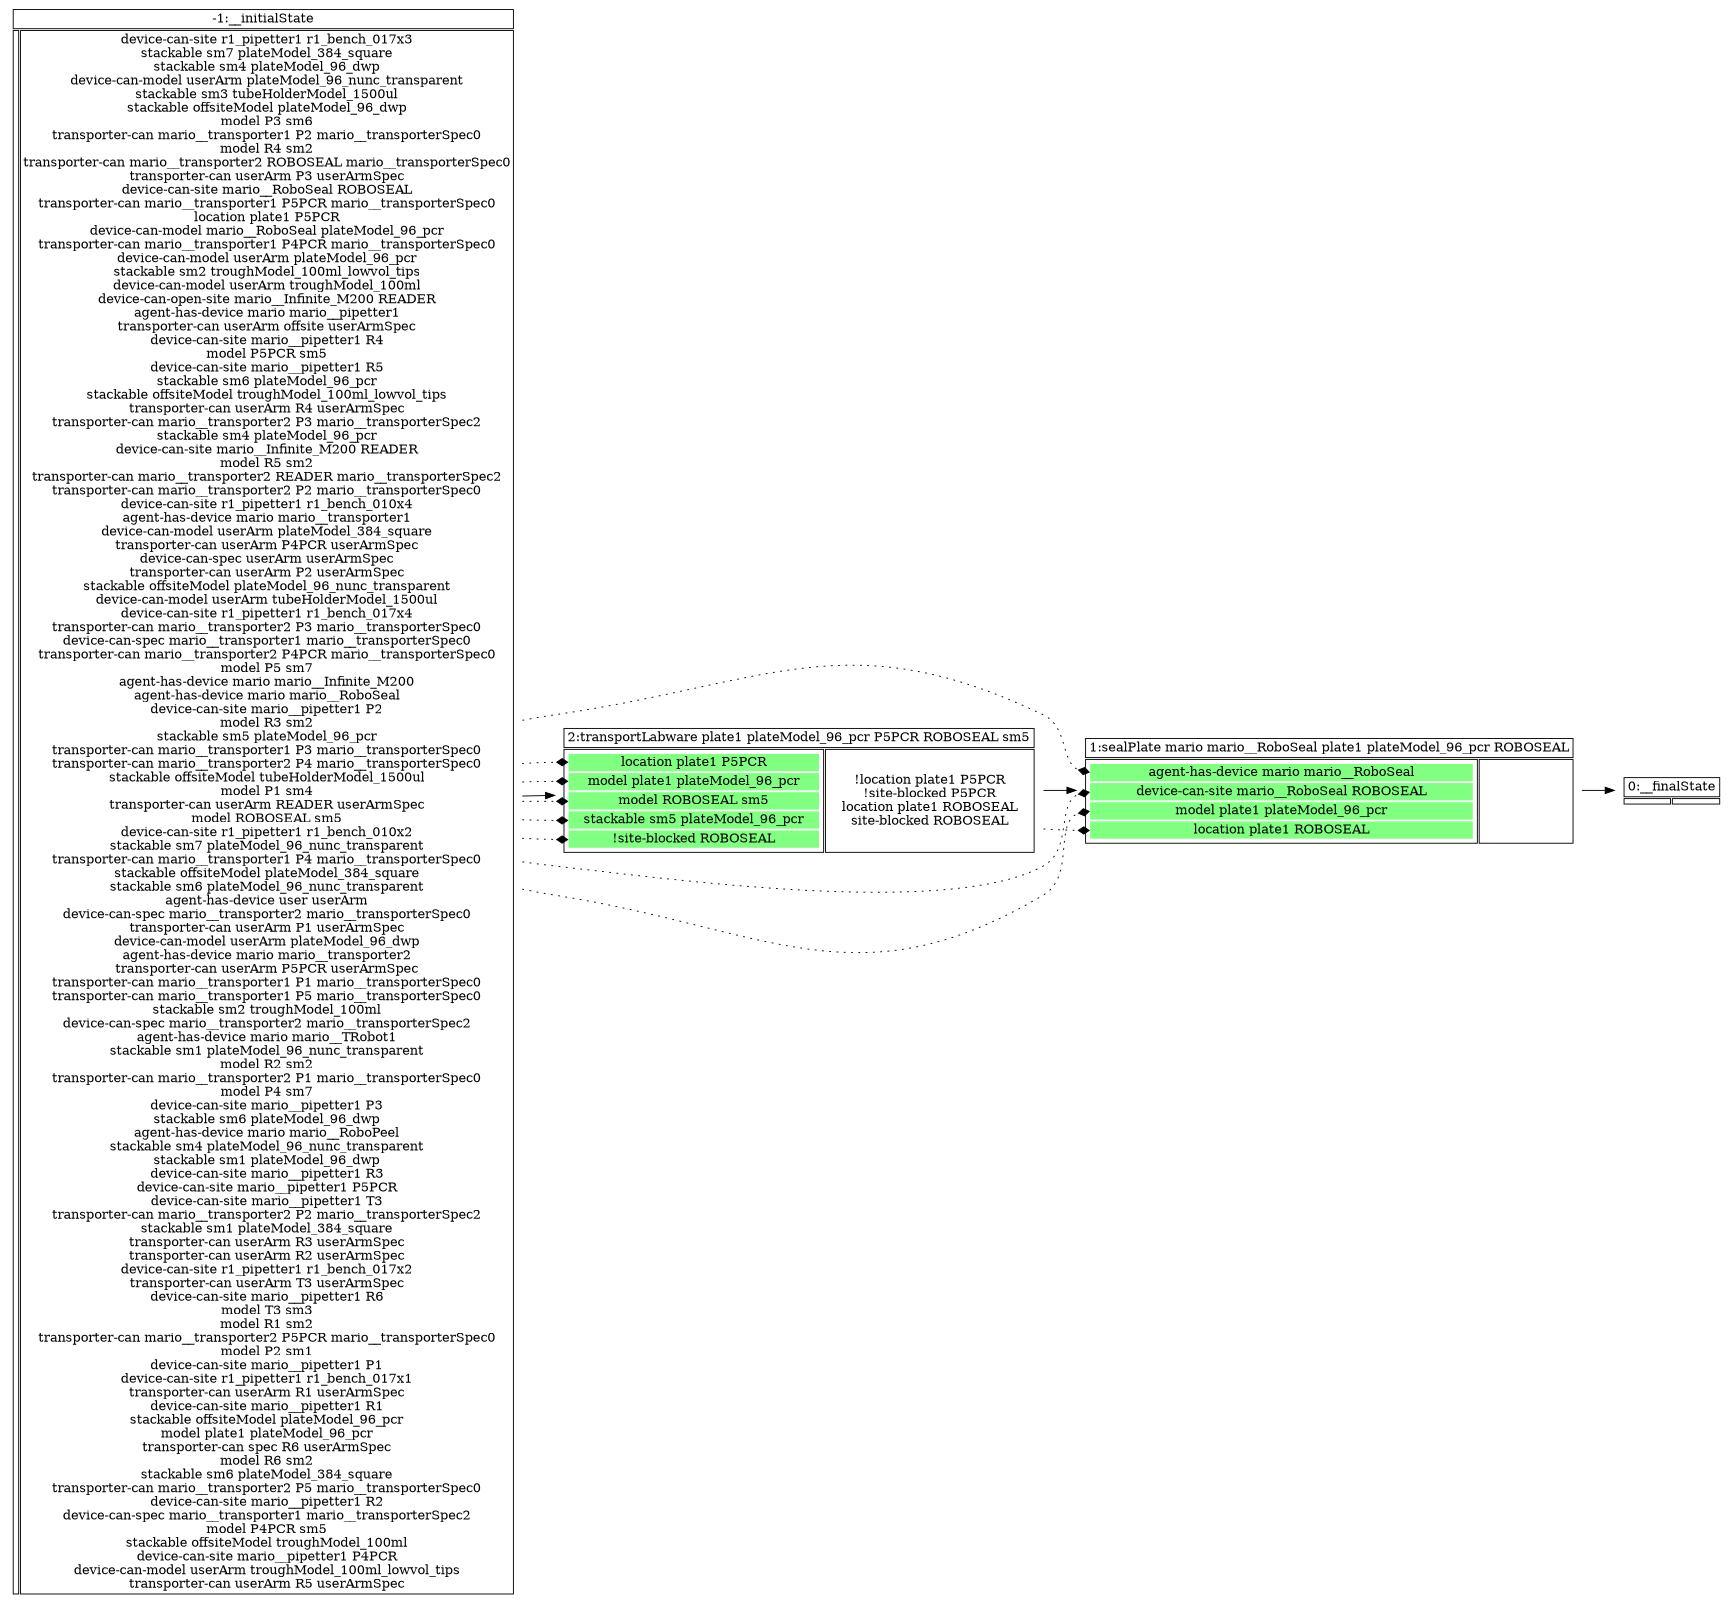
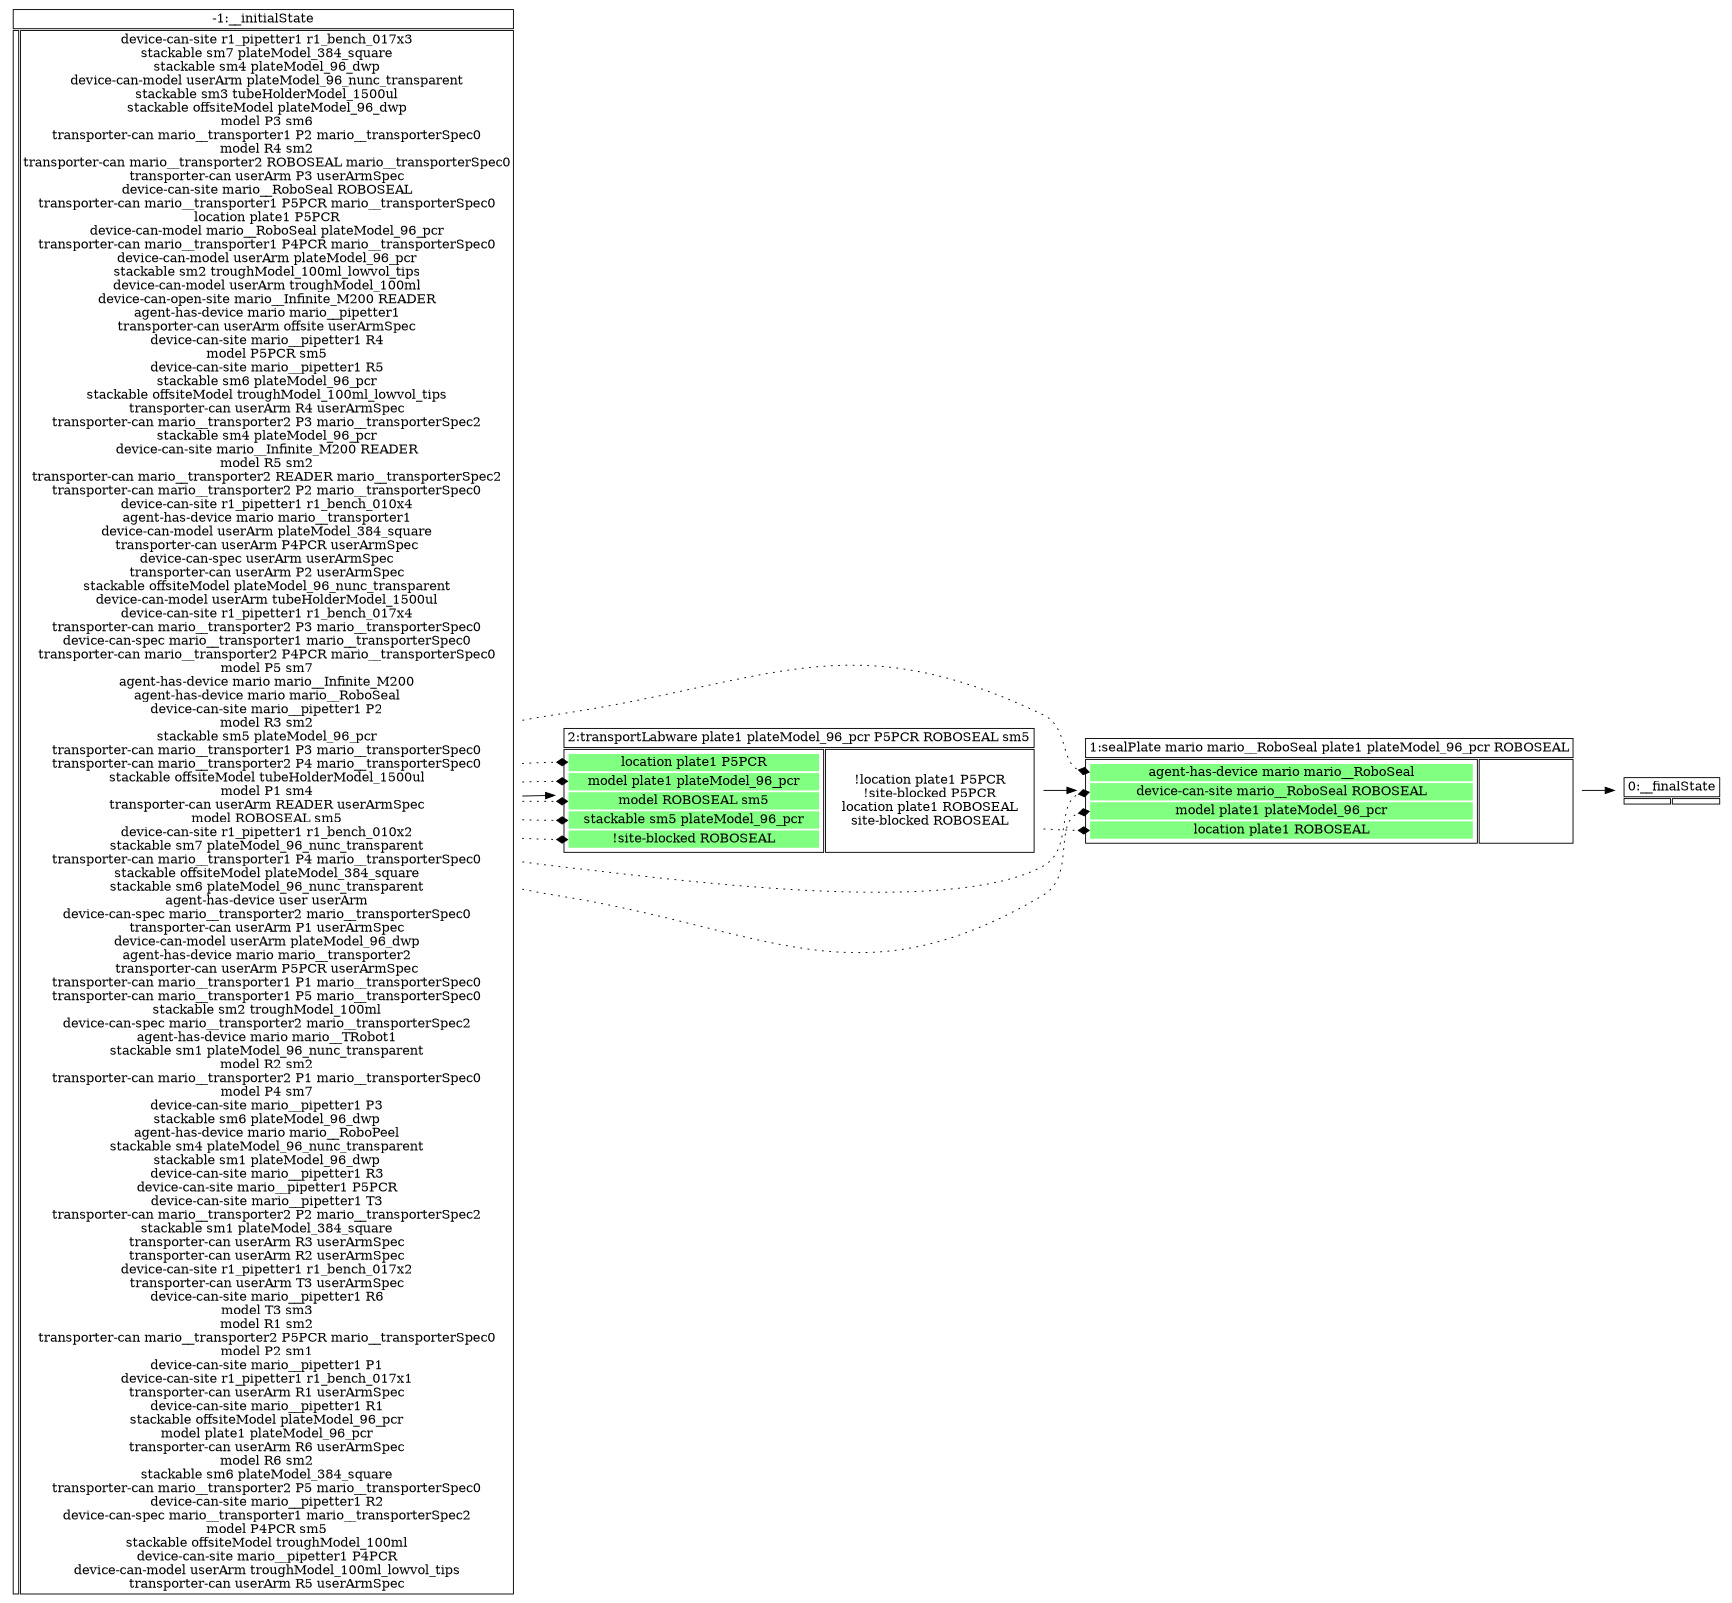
(267, 1447) -> (267, 1447)
